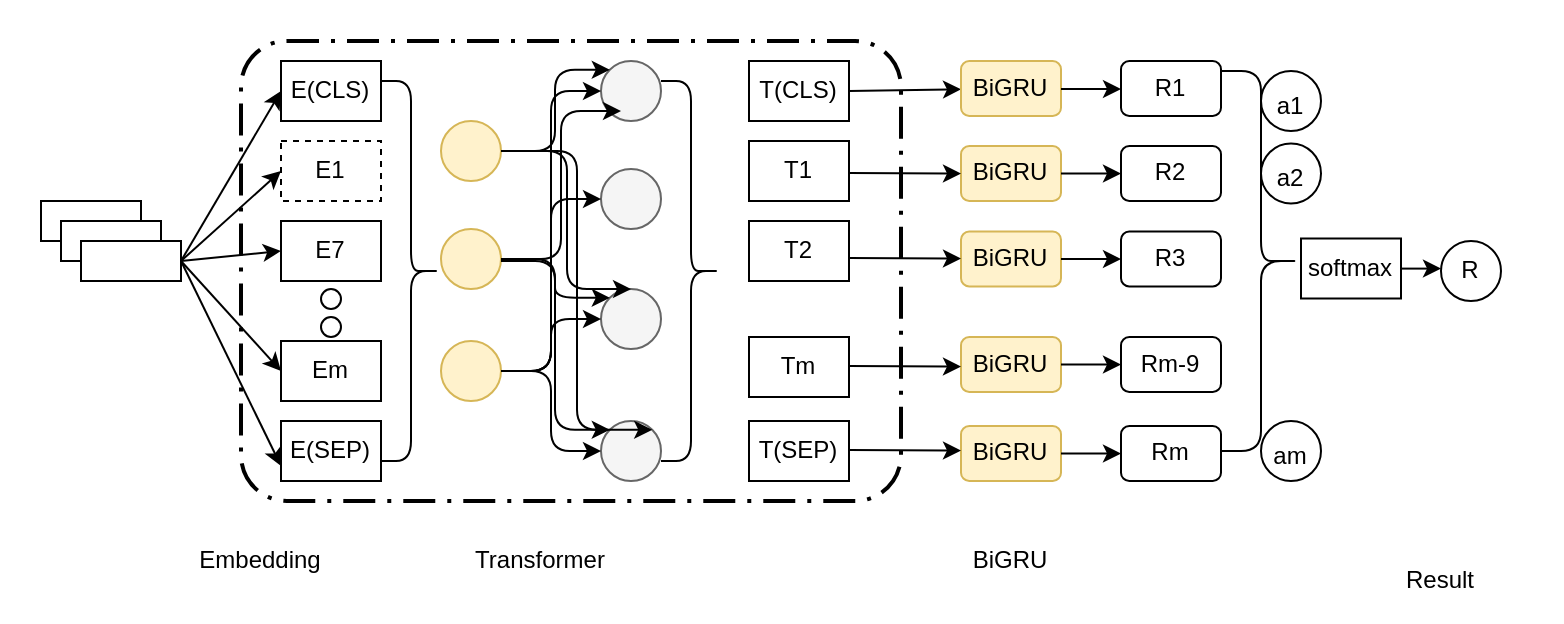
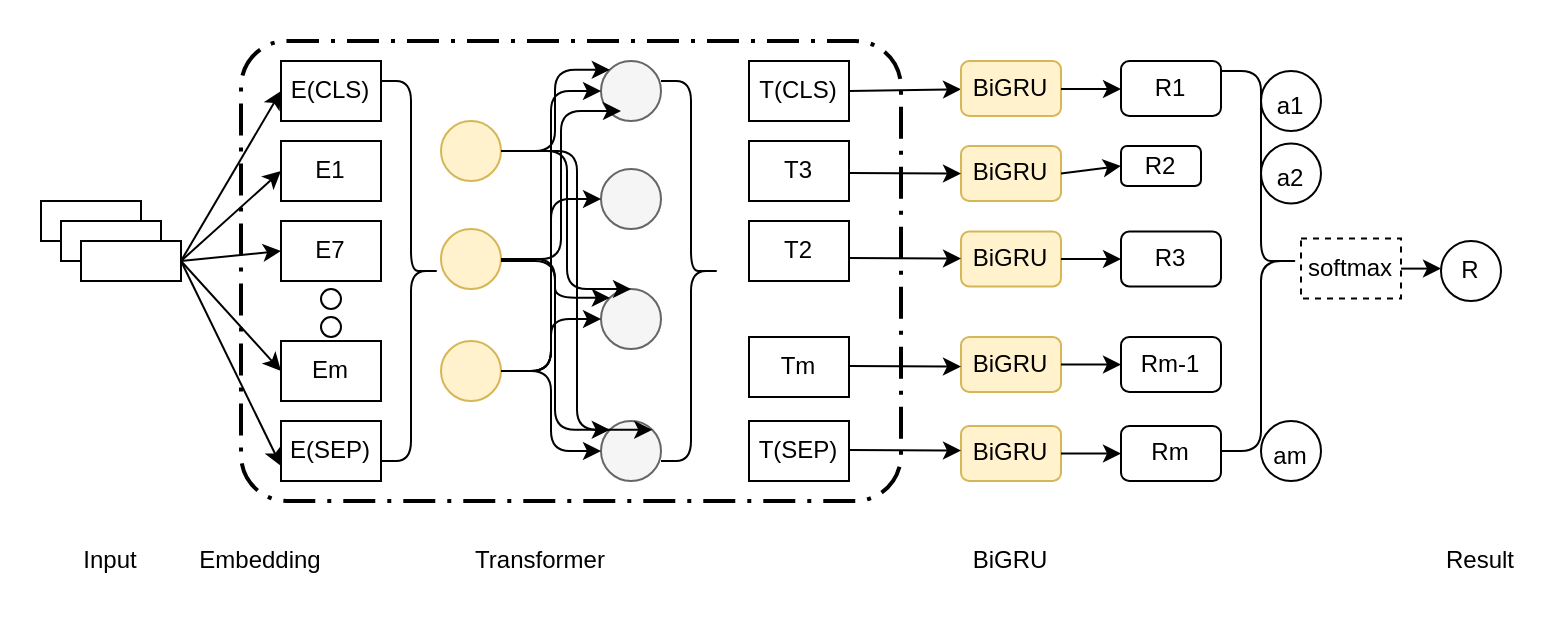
(331, 171) -> (331, 171)
(799, 171) -> (799, 171)
(1171, 174) -> (1161, 166)
(1351, 269) -> (1351, 269)
(1171, 365) -> (1171, 365)
none -> (111, 561)
(1441, 581) -> (1481, 561)
